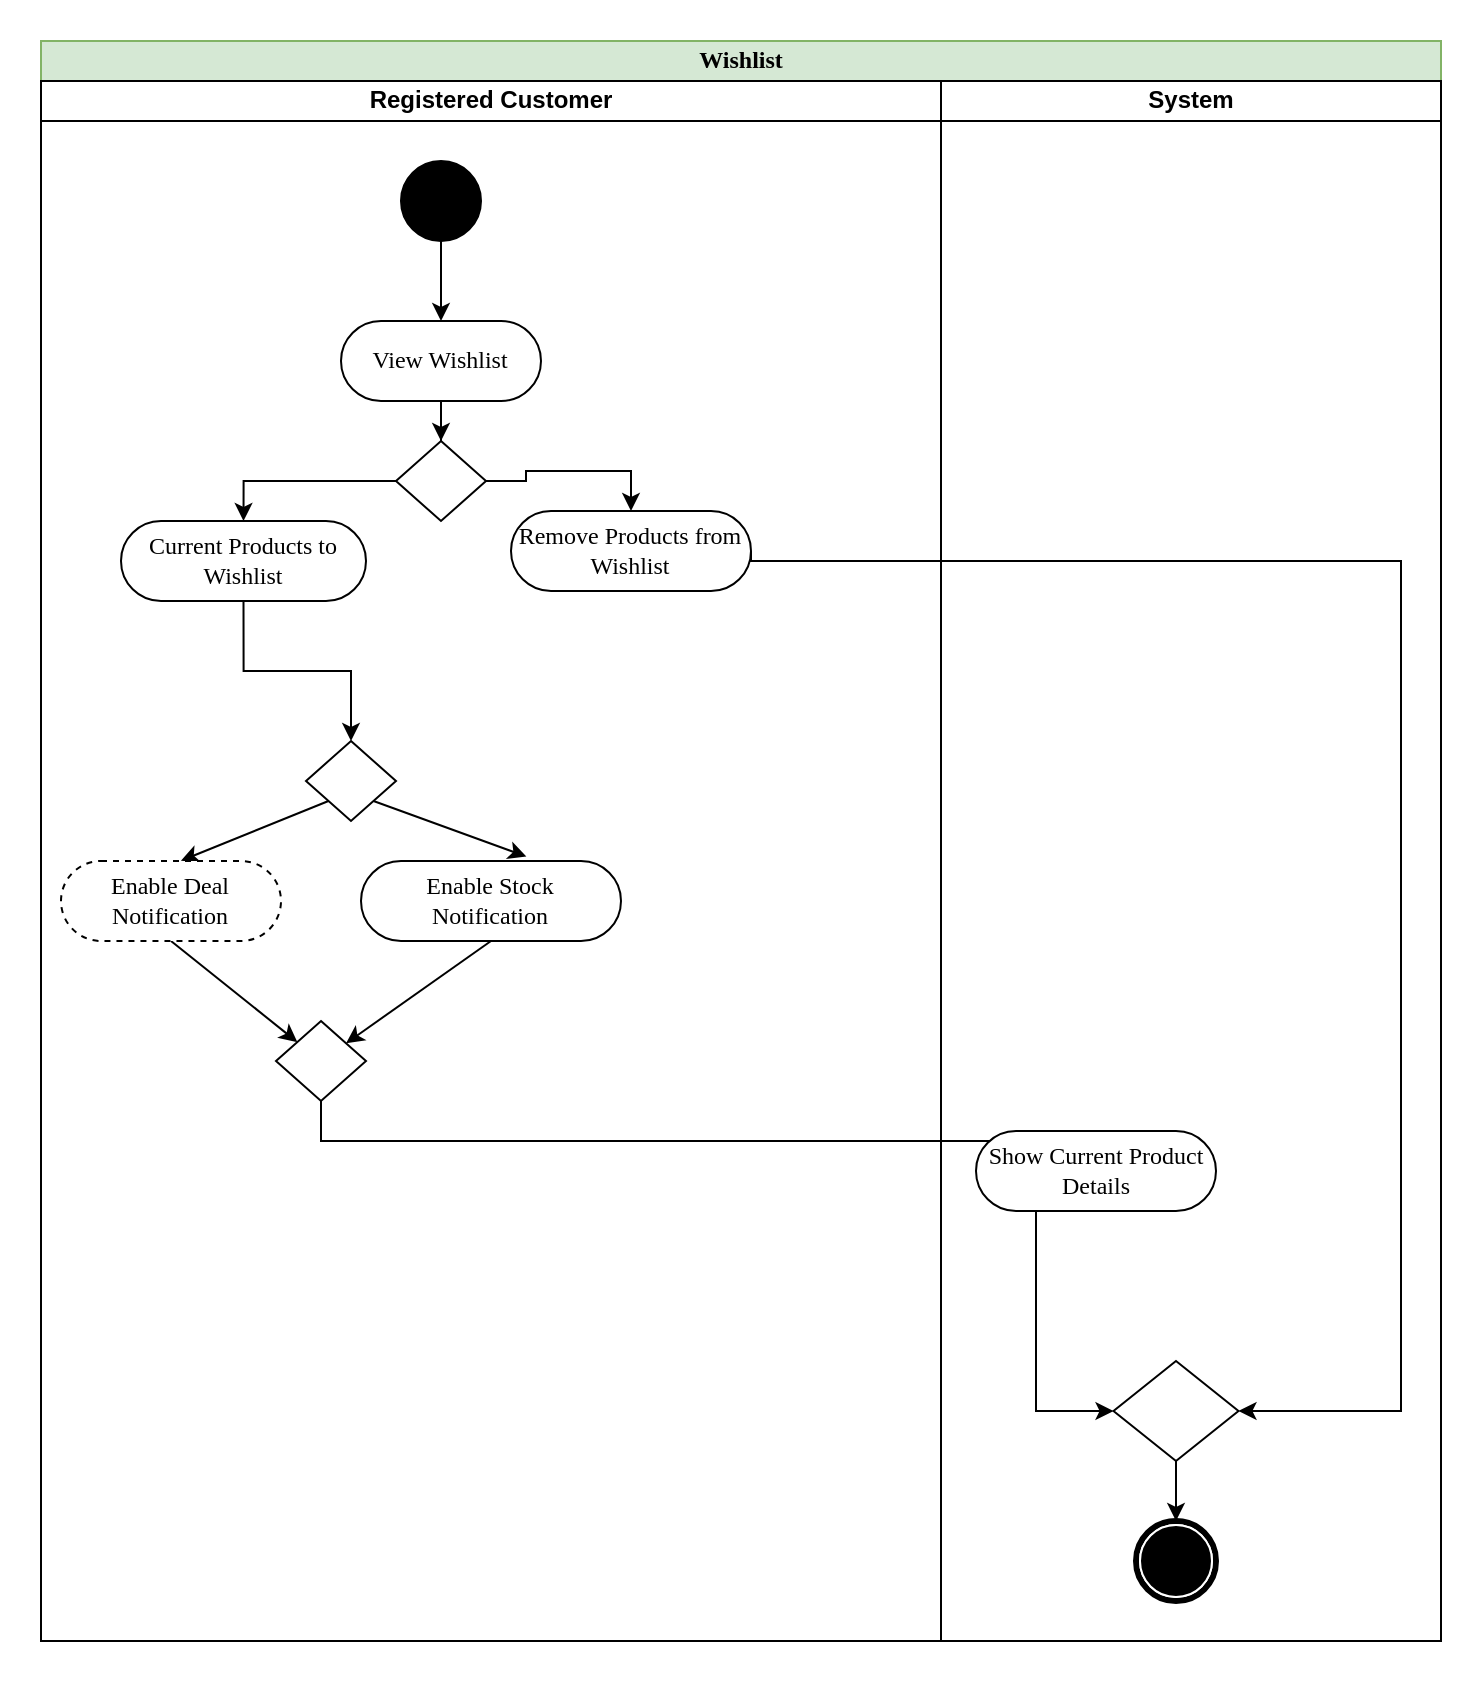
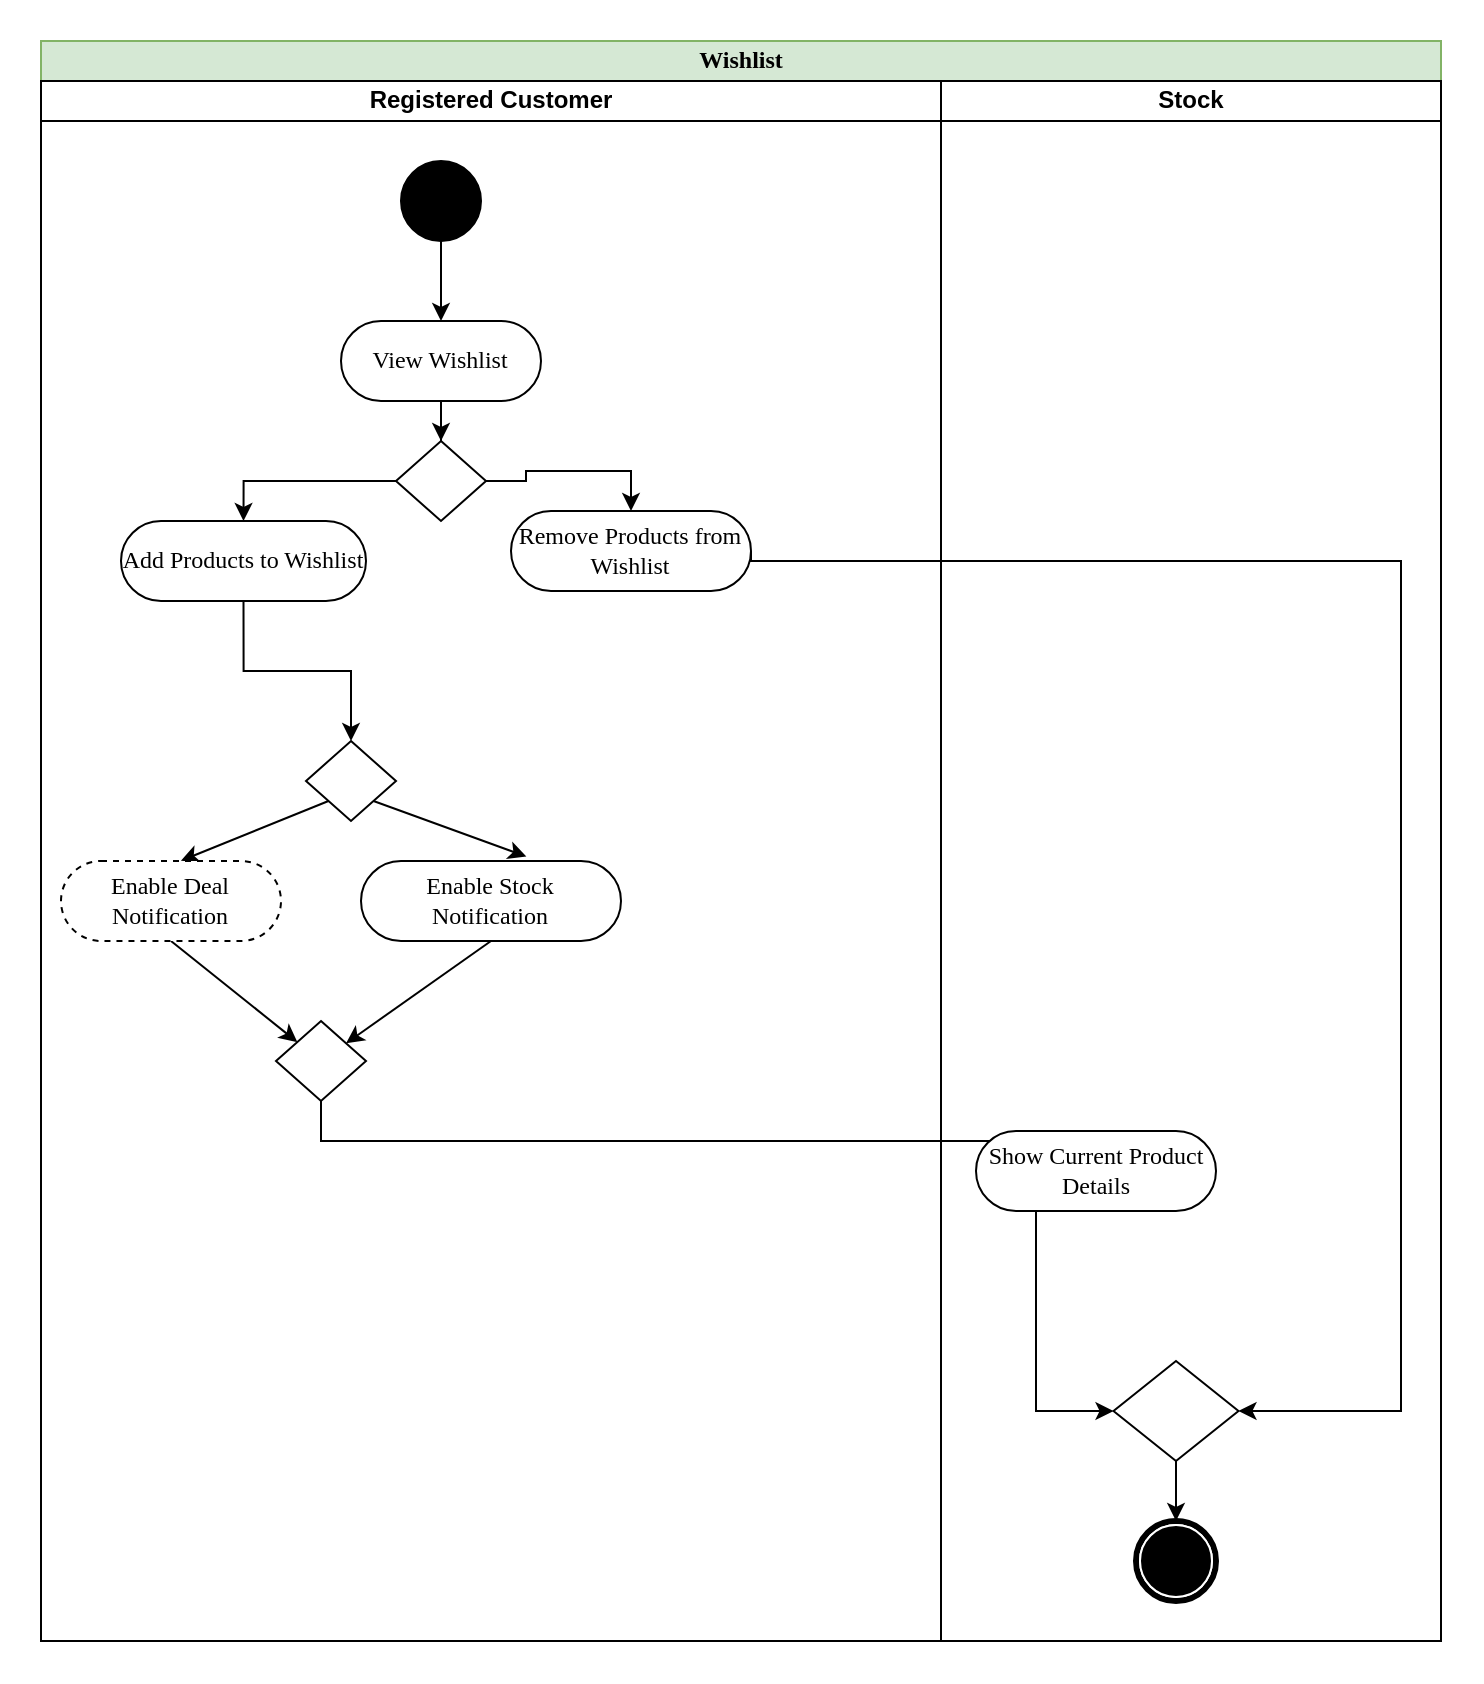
(1192, 101) -> (1192, 101)
(244, 561) -> (244, 561)
